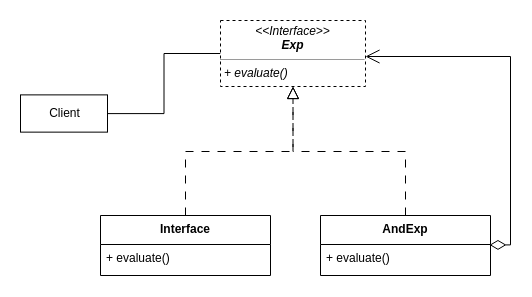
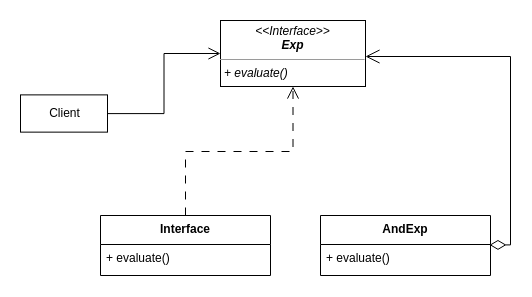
(215, 54) -> (214, 54)
(293, 54) -> (293, 54)
(291, 152) -> (293, 93)
(382, 152) -> none
